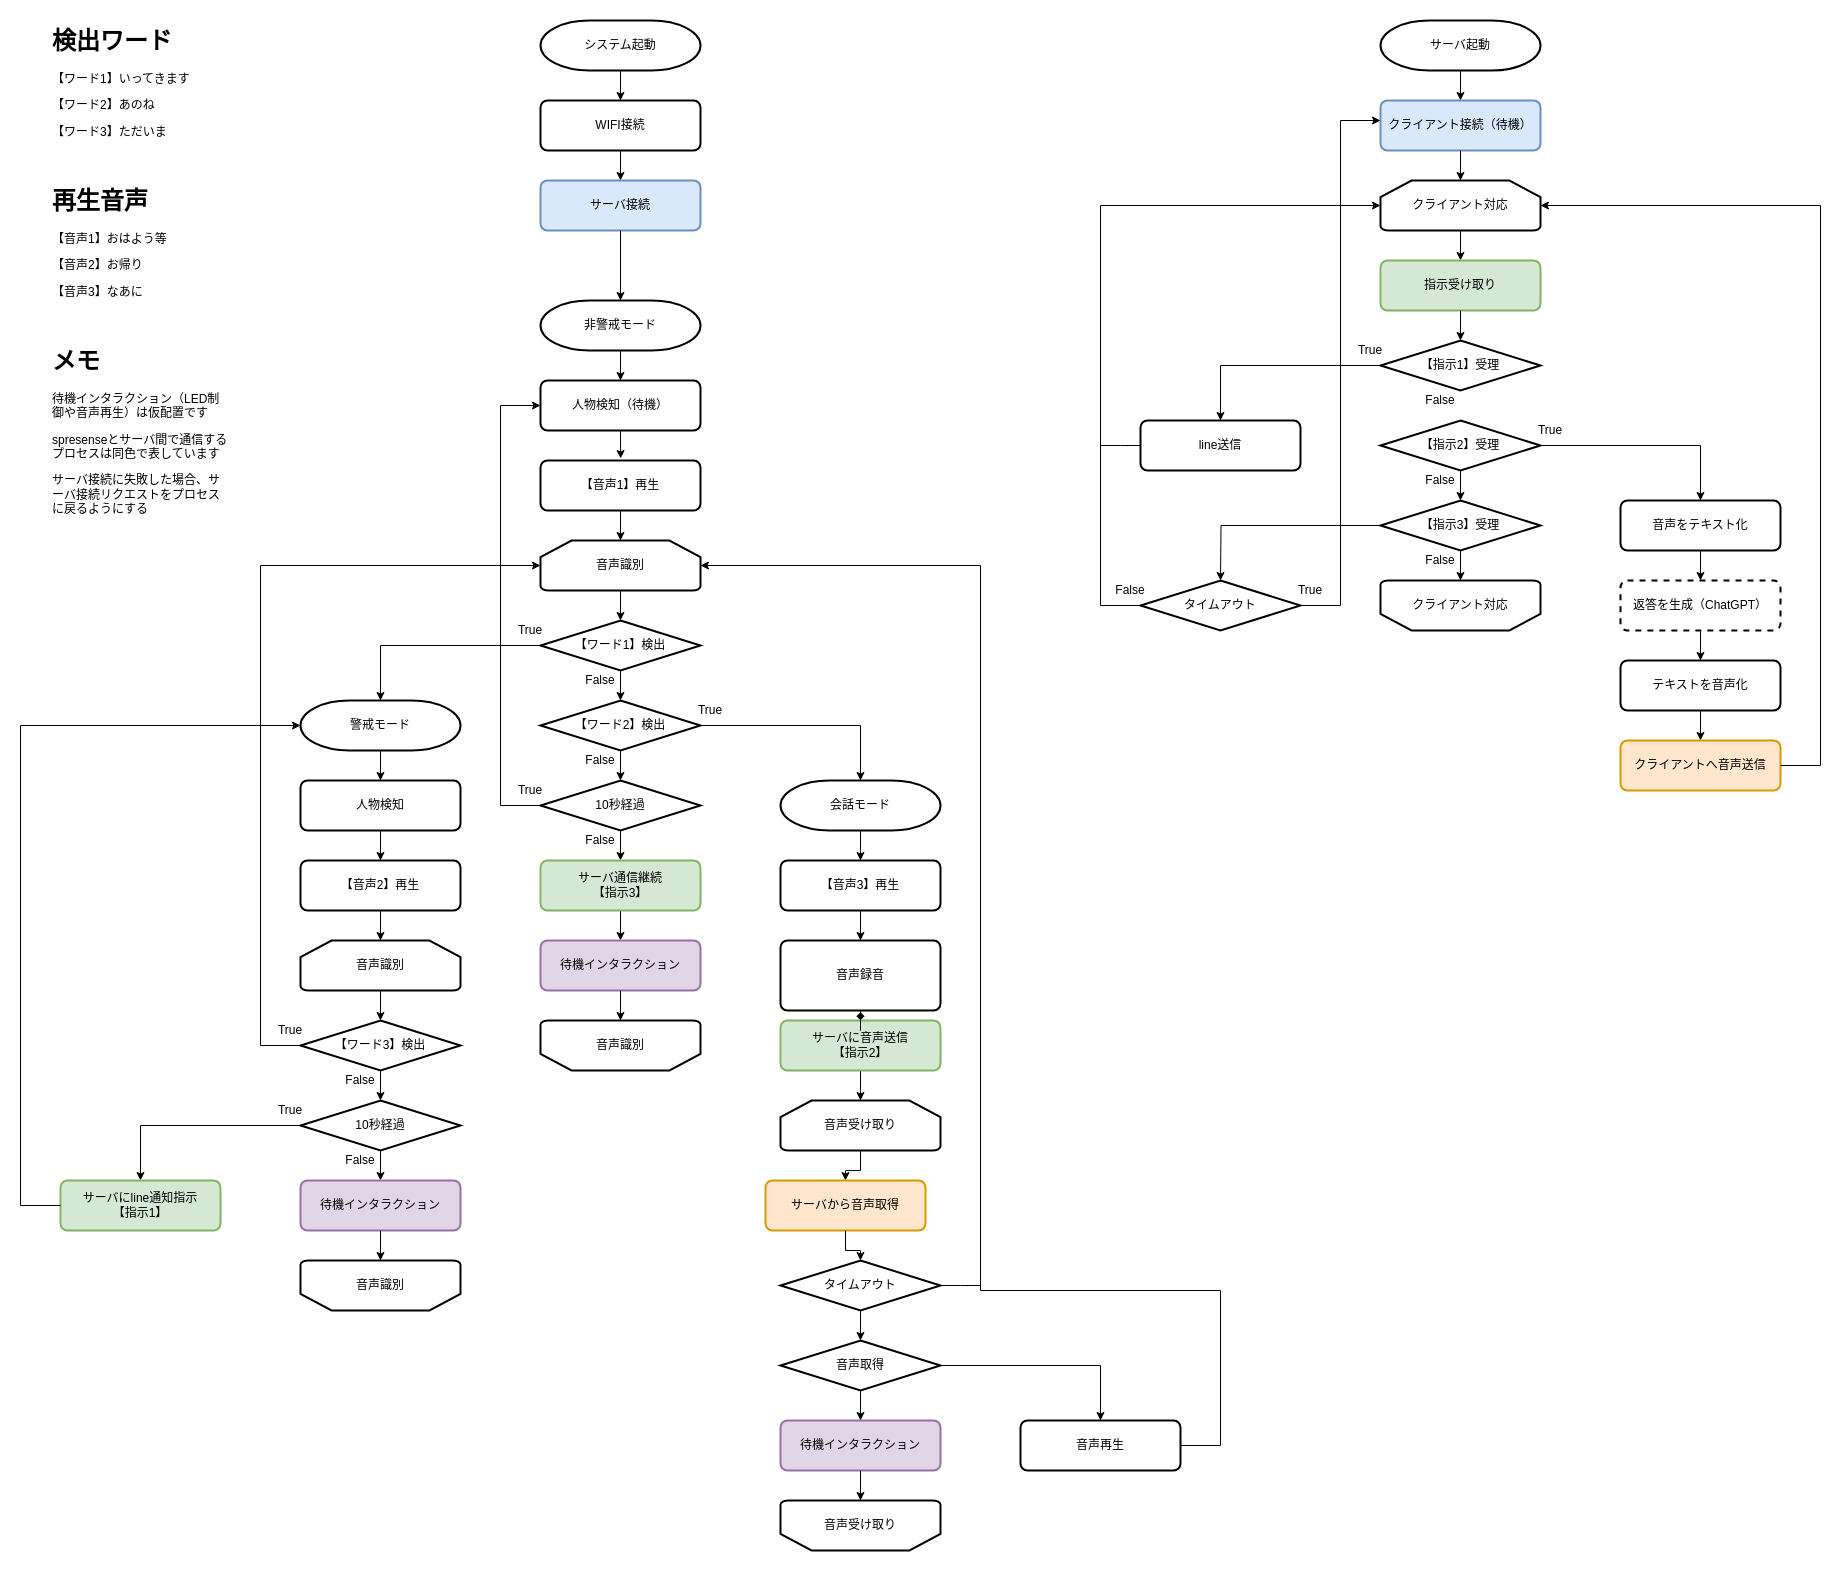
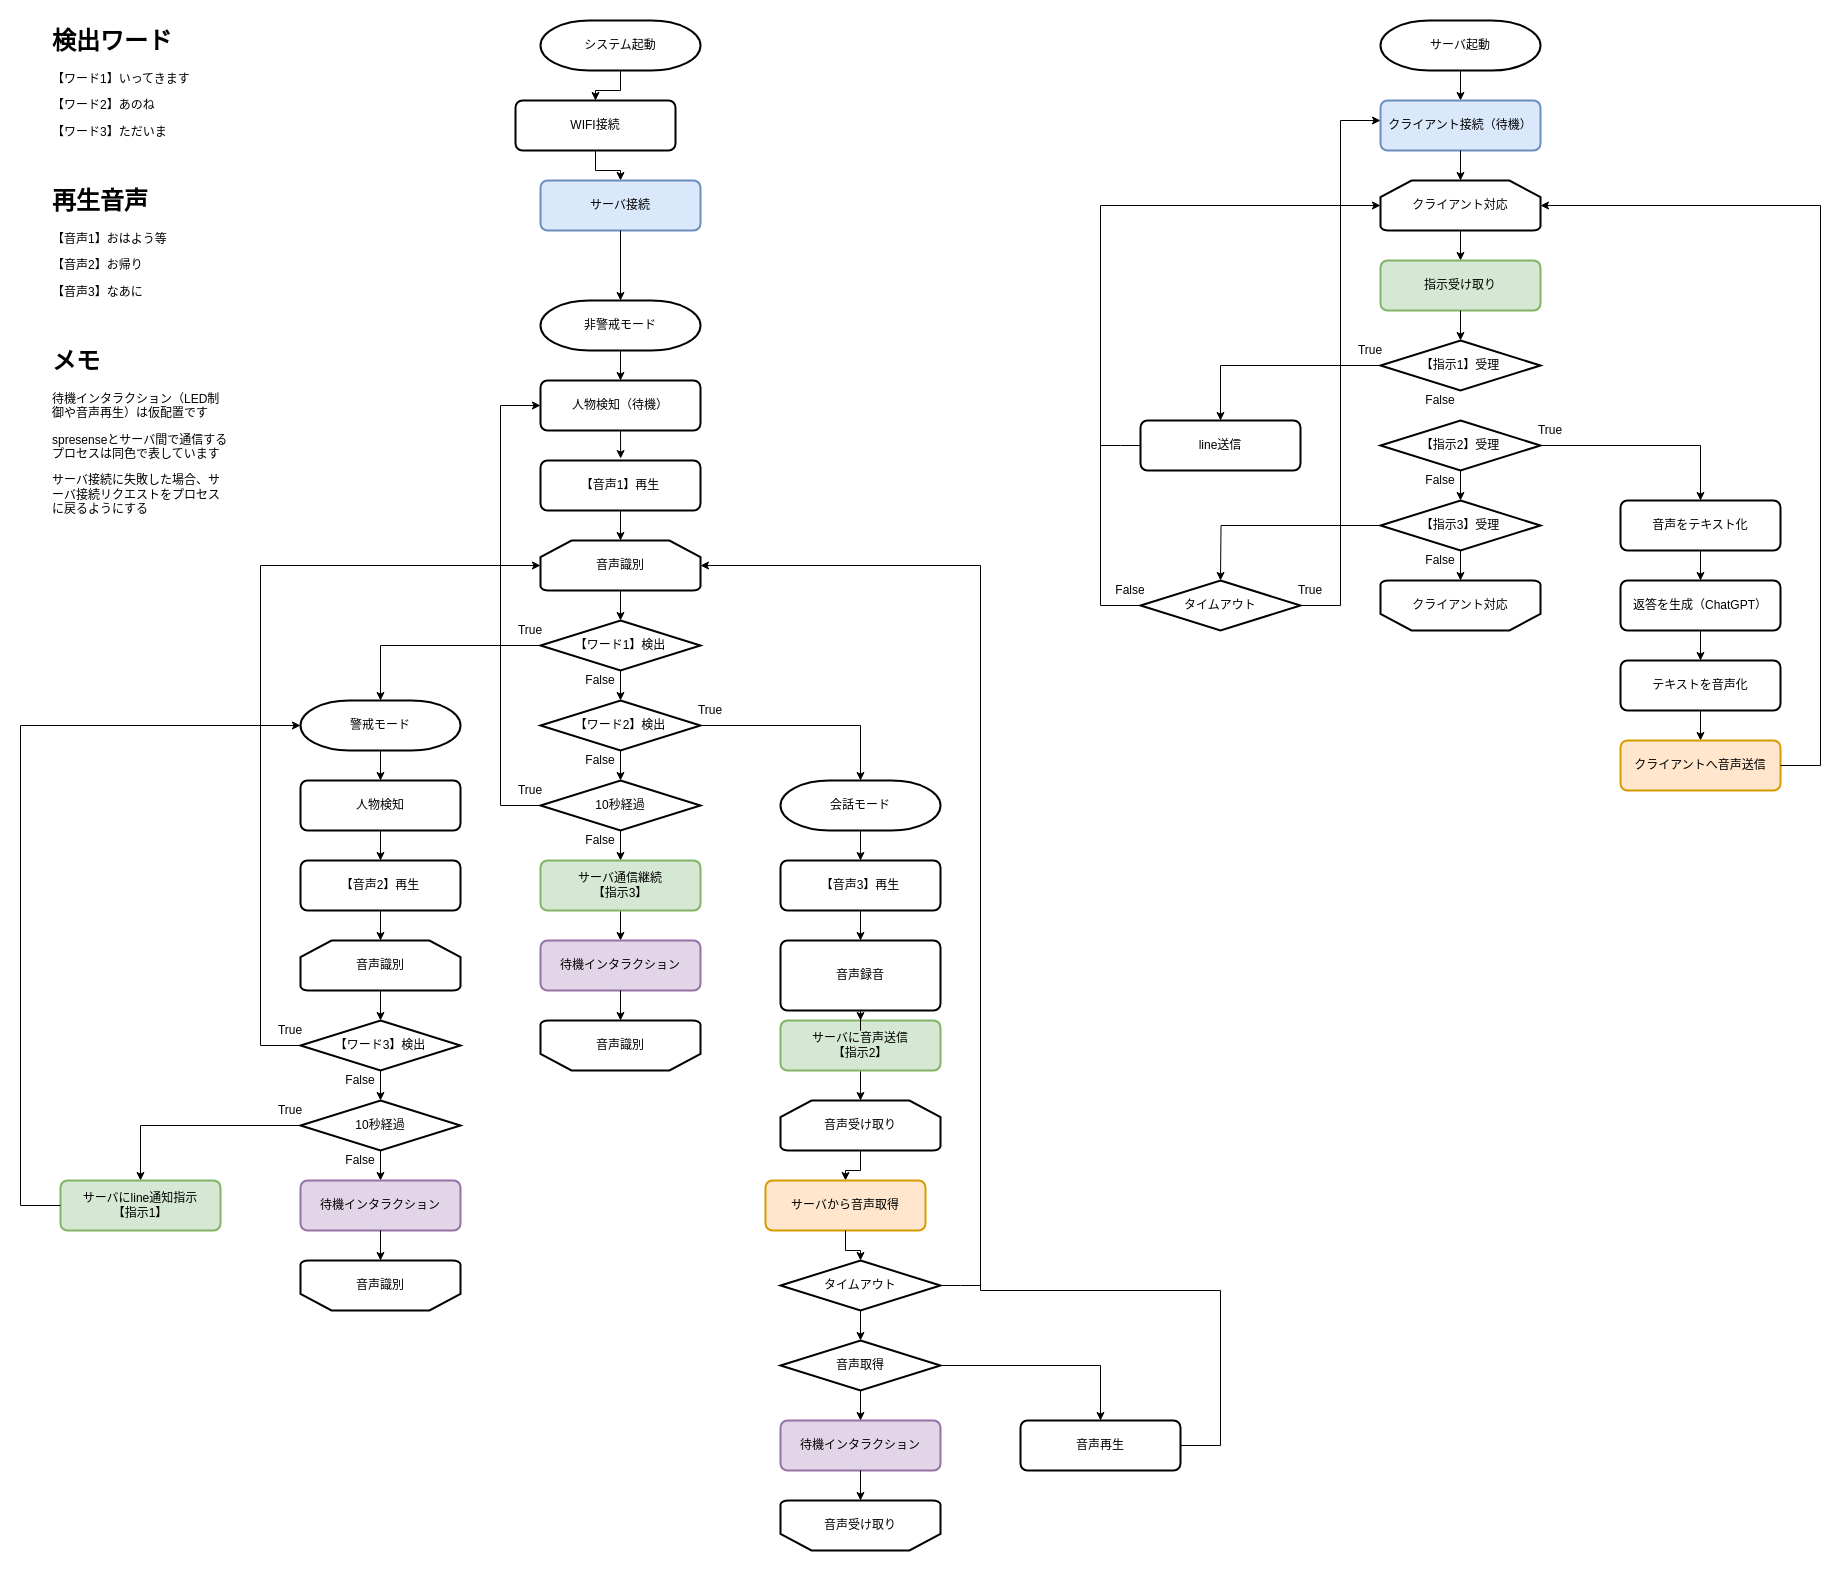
(621, 126) -> (596, 126)
(1701, 606) -> (1701, 606)
(861, 1012) -> (861, 1012)
